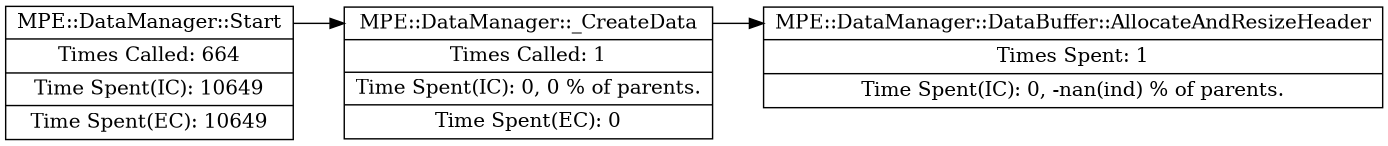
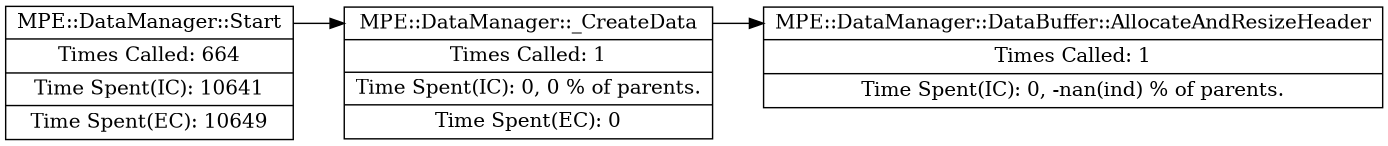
(1073, 56) -> (1073, 56)
(149, 89) -> (149, 89)
